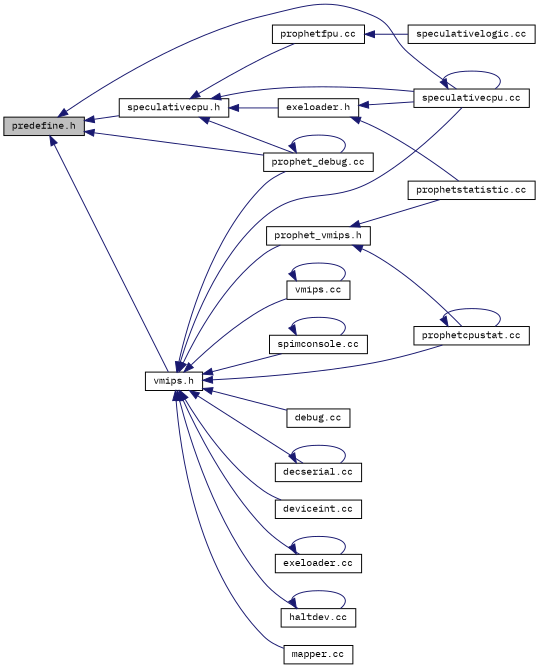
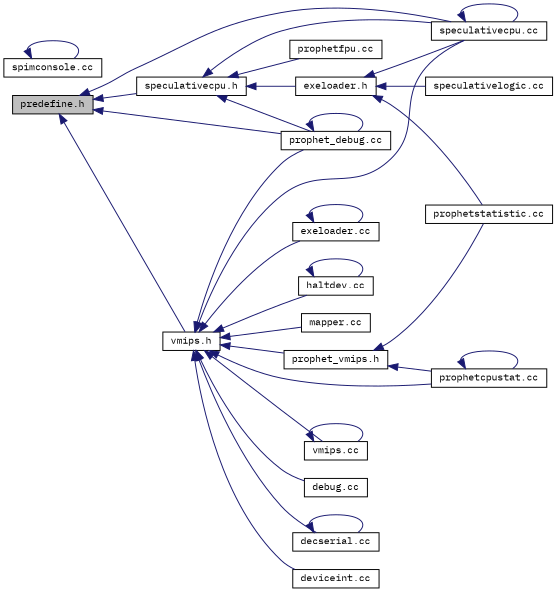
(386, 34) -> (406, 86)
(247, 363) -> none
